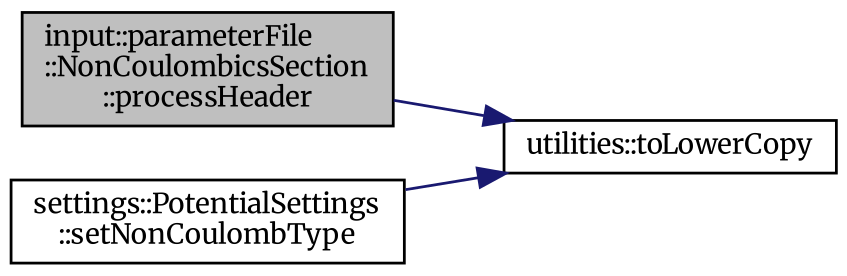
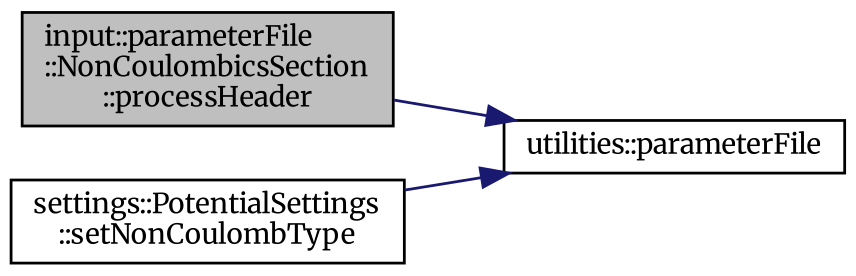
(670, 147) -> (674, 147)
